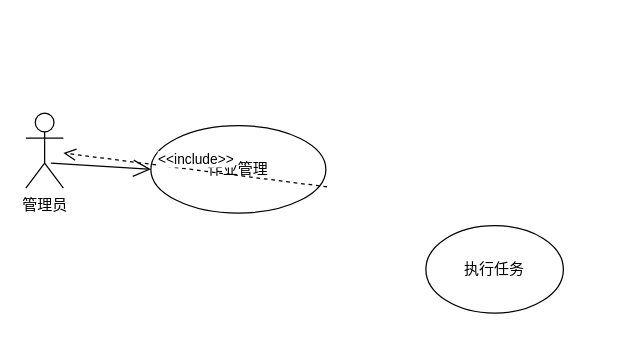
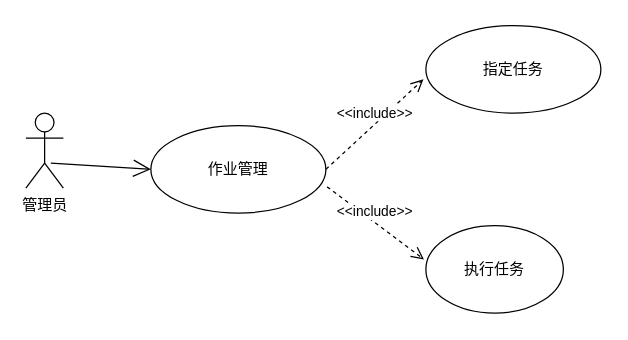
none -> (513, 69)
none -> (373, 126)
(279, 181) -> (374, 222)
